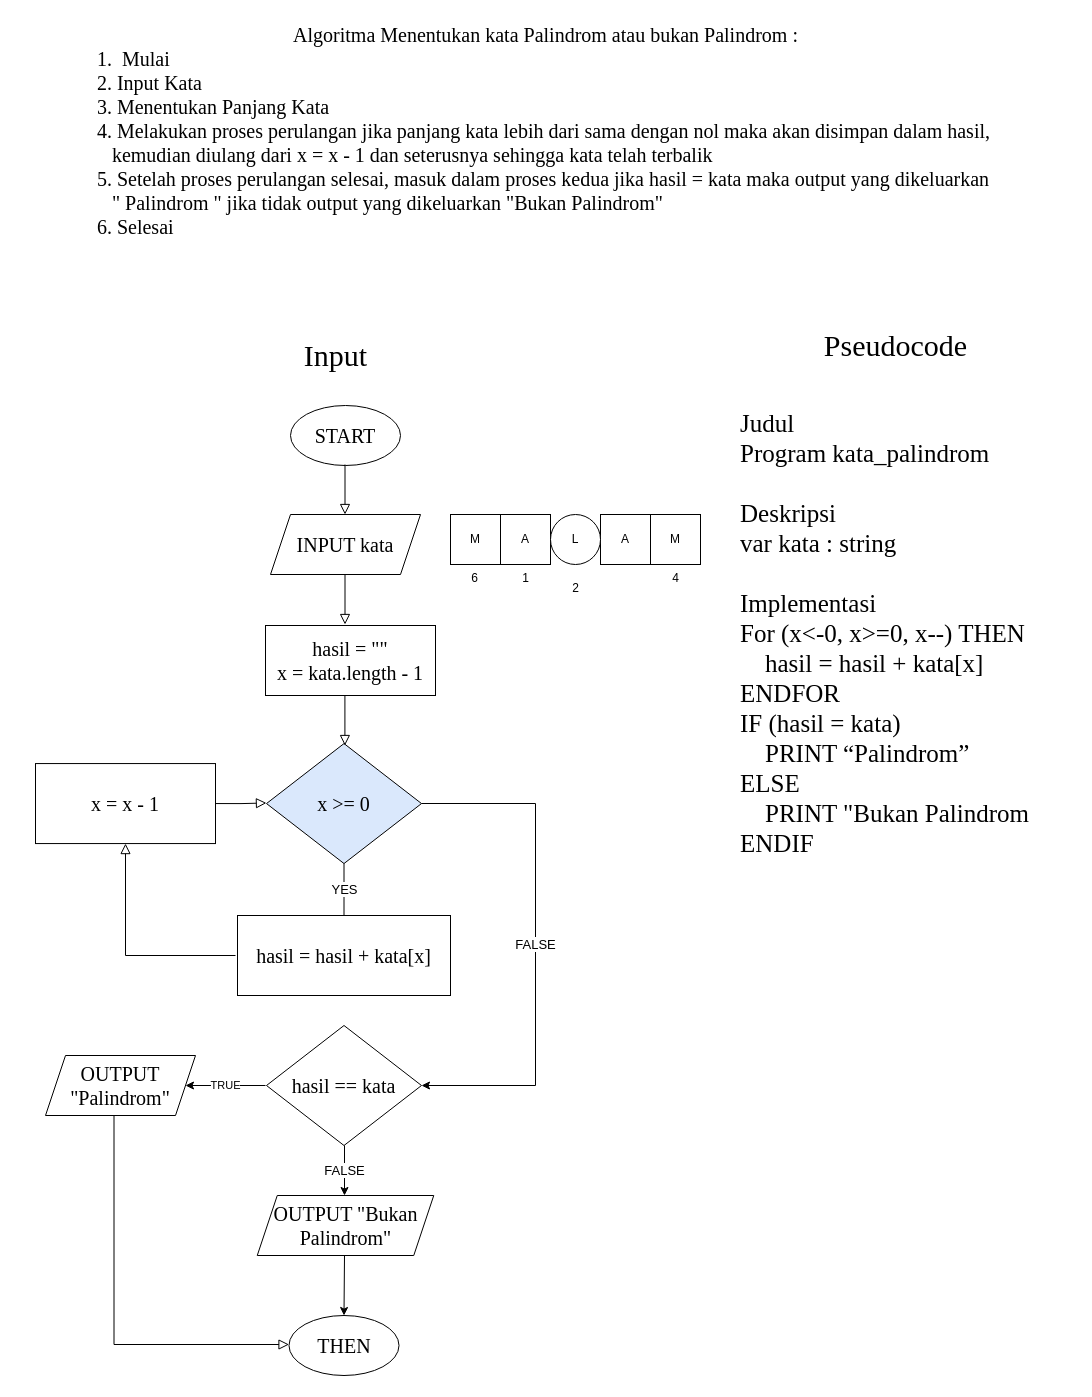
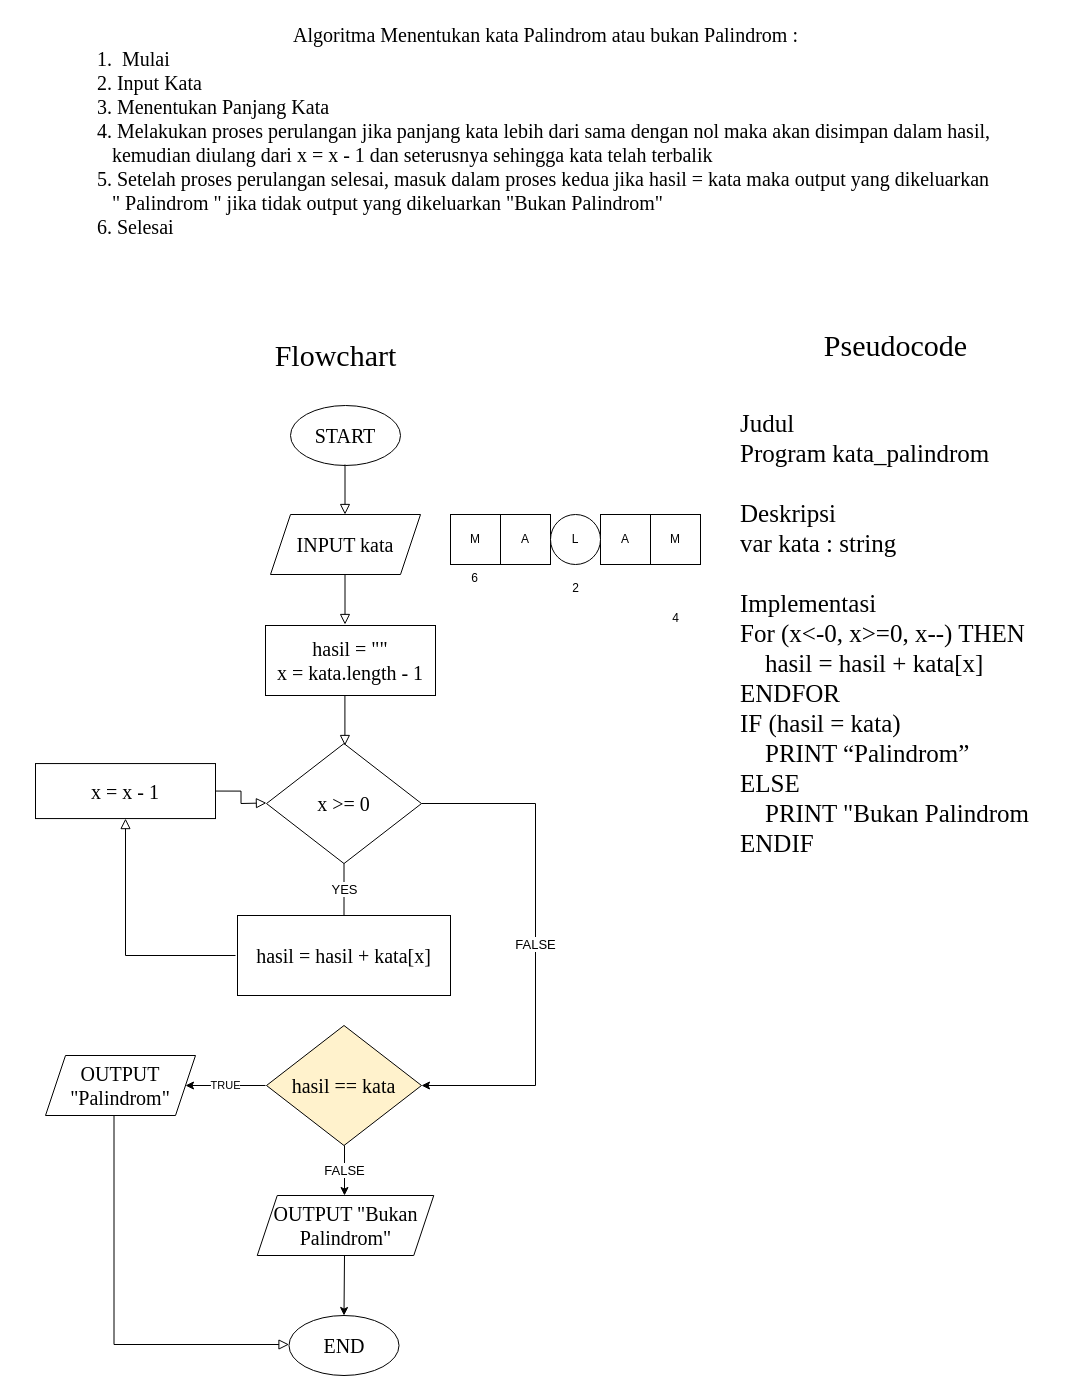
(336, 356) -> (336, 356)
(526, 579) -> none
(676, 579) -> (676, 619)
(126, 804) -> (126, 791)
(344, 804) -> (344, 804)
(344, 1086) -> (344, 1086)
(345, 1346) -> (345, 1346)
